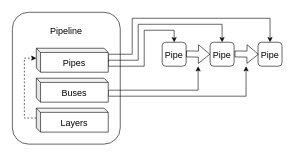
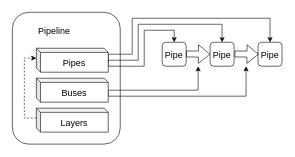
(66, 30) -> (54, 30)
